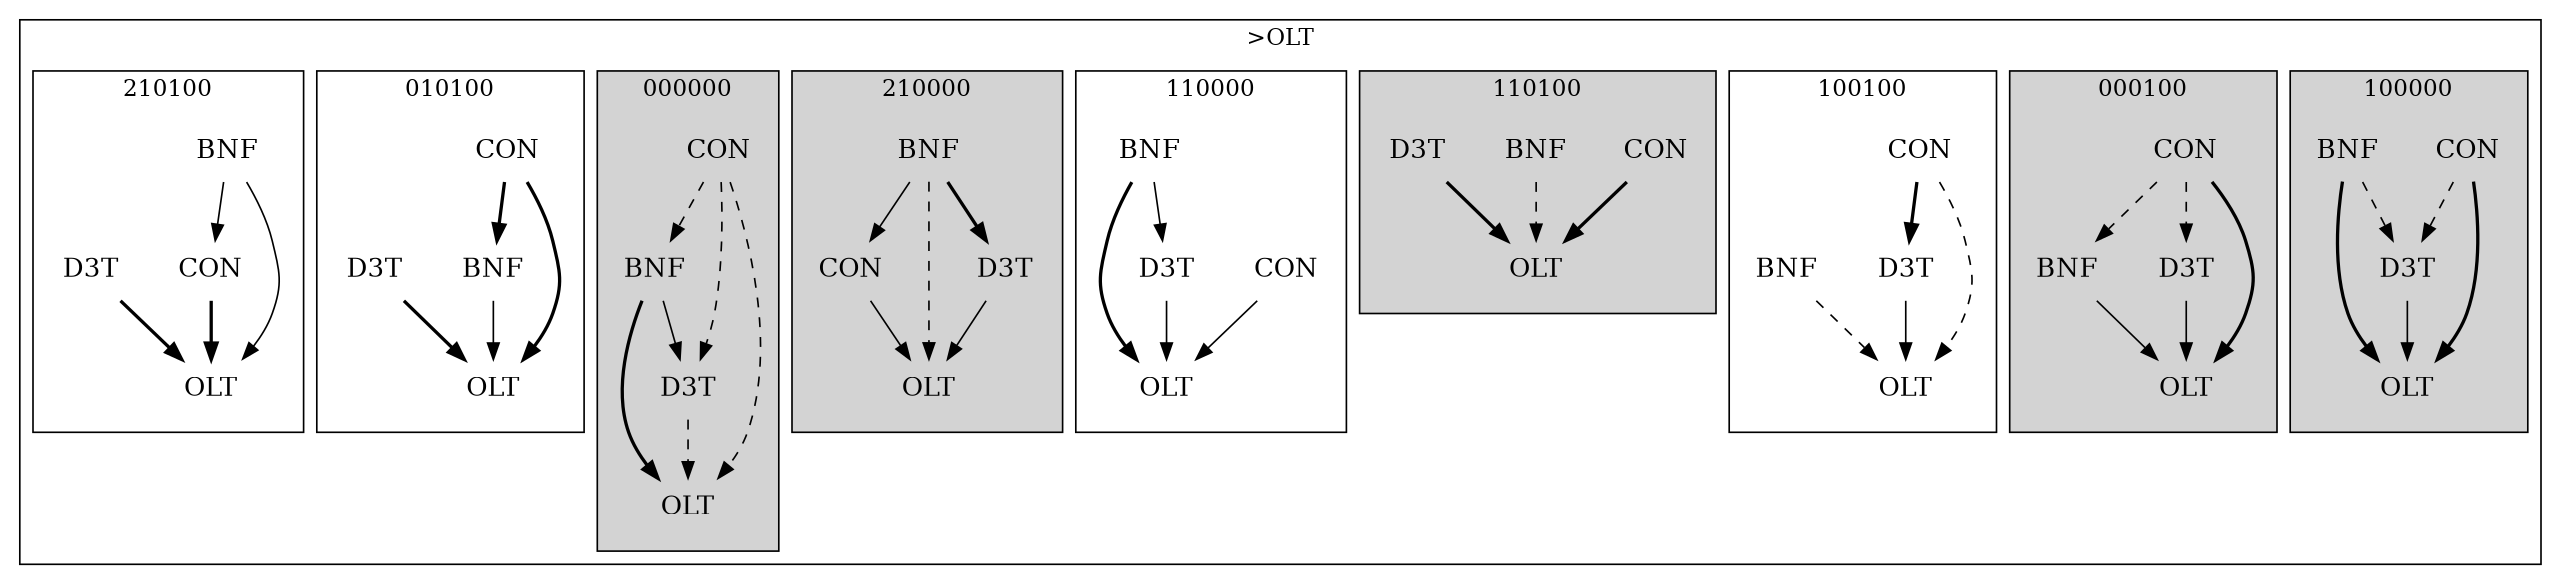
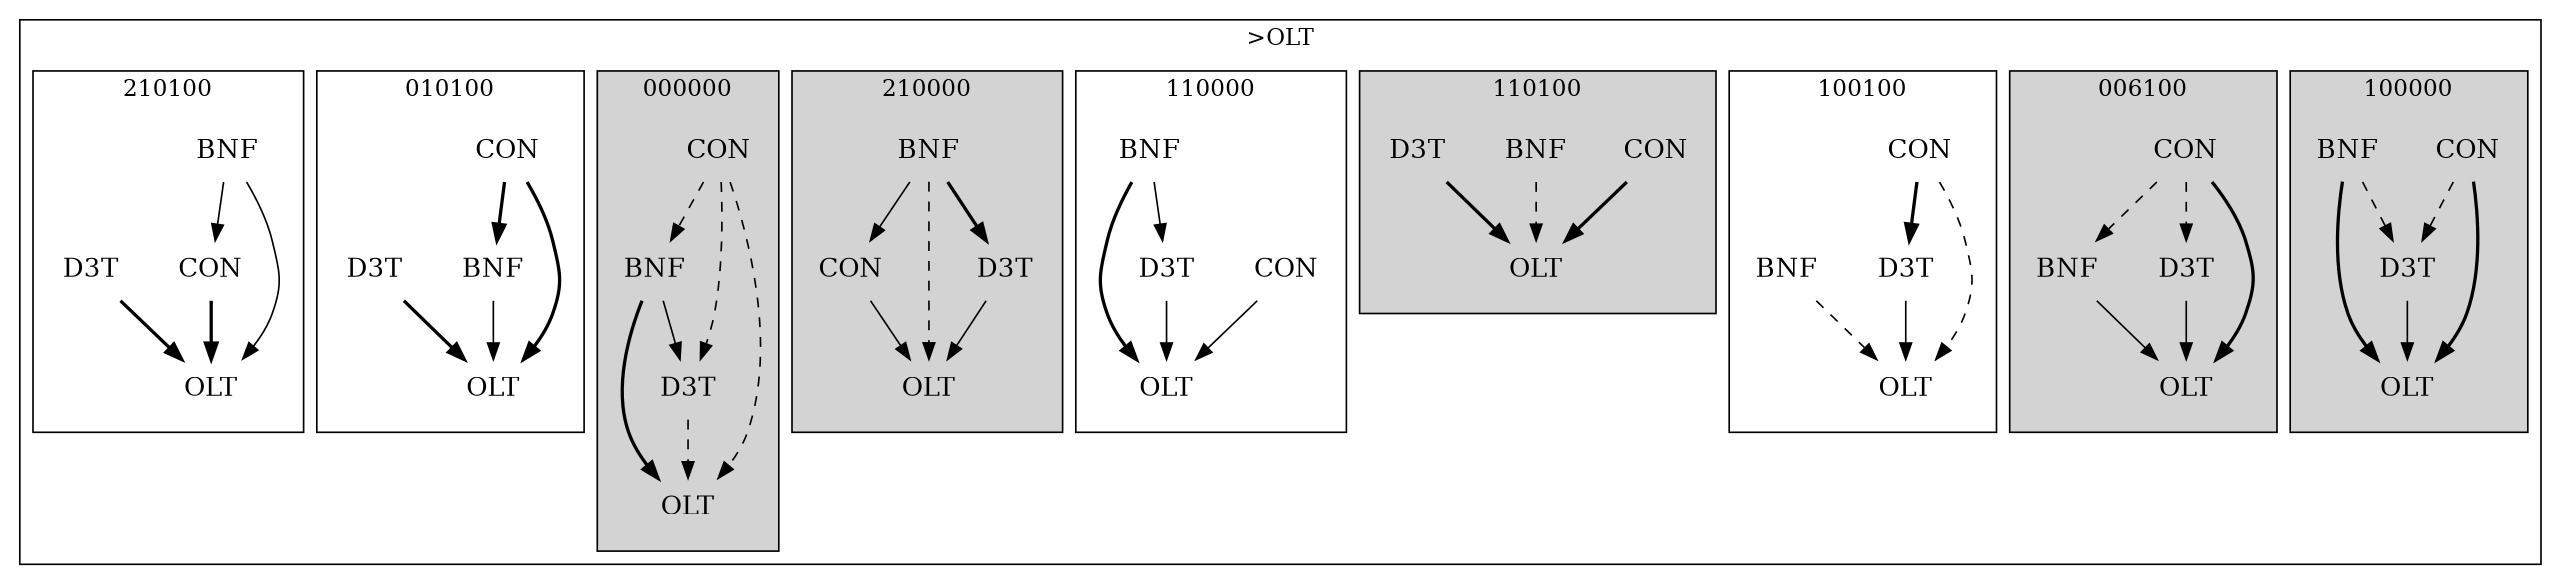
(2143, 90) -> (2143, 90)
